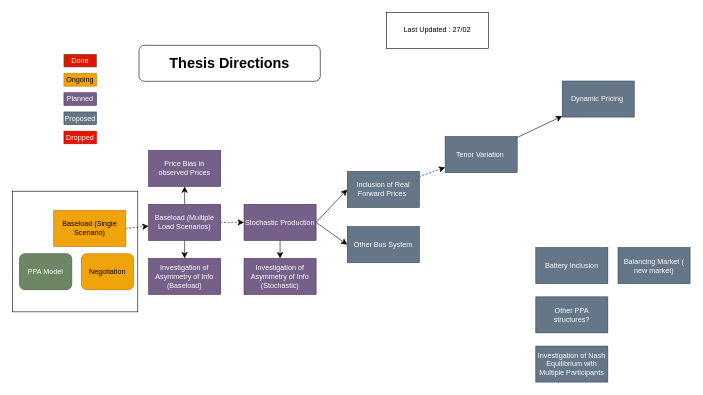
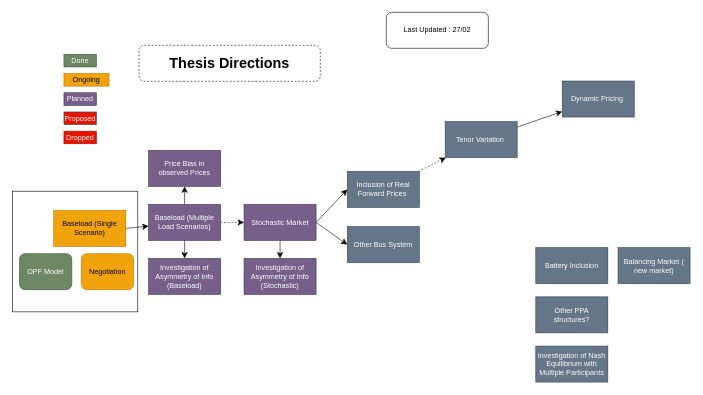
(437, 30) -> (437, 30)
(80, 61) -> (80, 61)
(230, 63) -> (230, 63)
(80, 80) -> (86, 80)
(80, 118) -> (80, 118)
(481, 155) -> (481, 140)
(280, 222) -> (280, 222)
(133, 228) -> (133, 228)
(46, 272) -> (46, 272)
